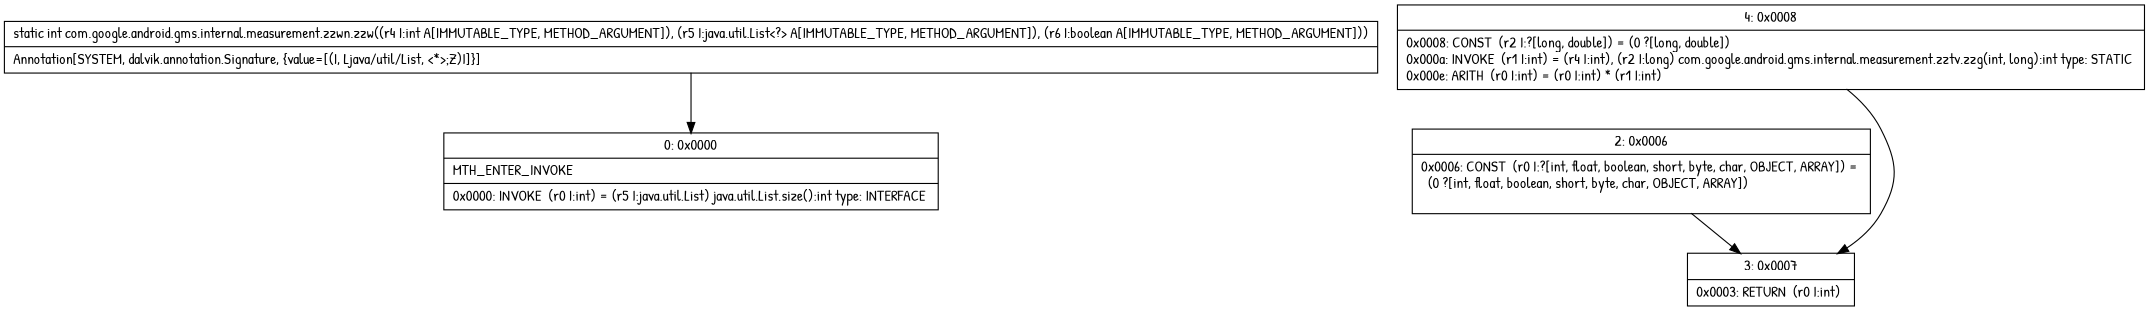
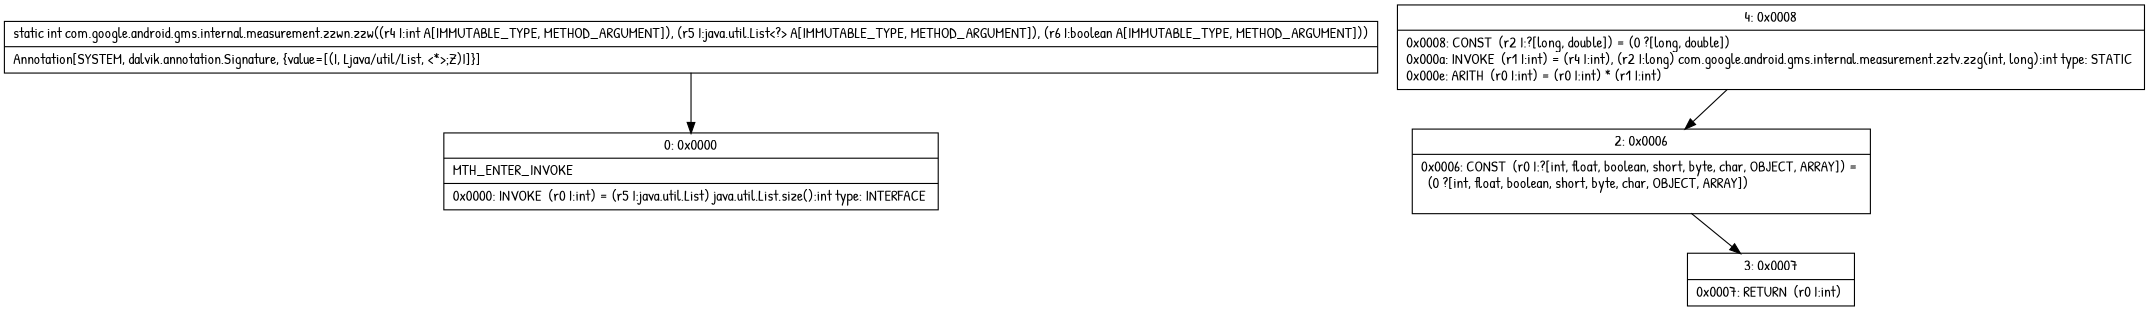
(1894, 169) -> (1710, 105)
(1770, 292) -> (1771, 292)
